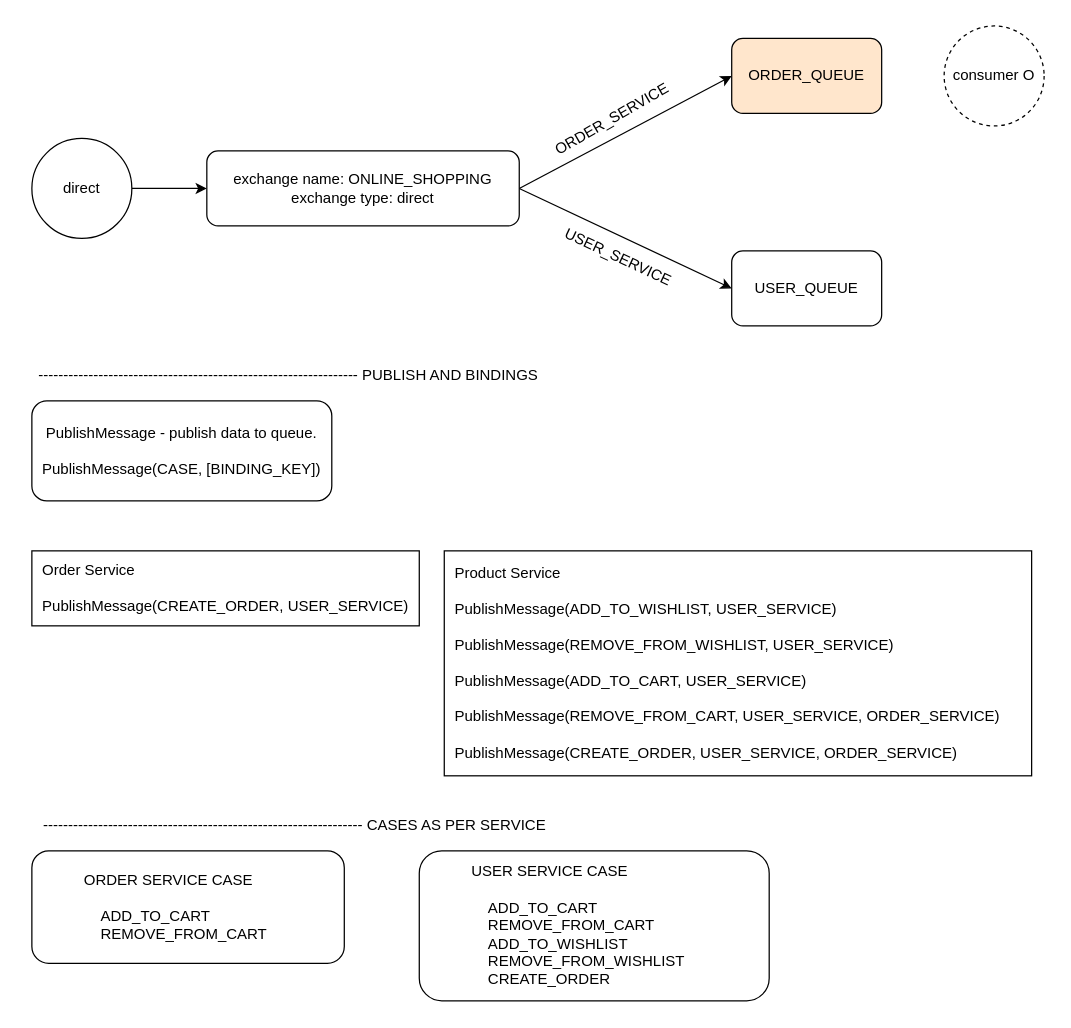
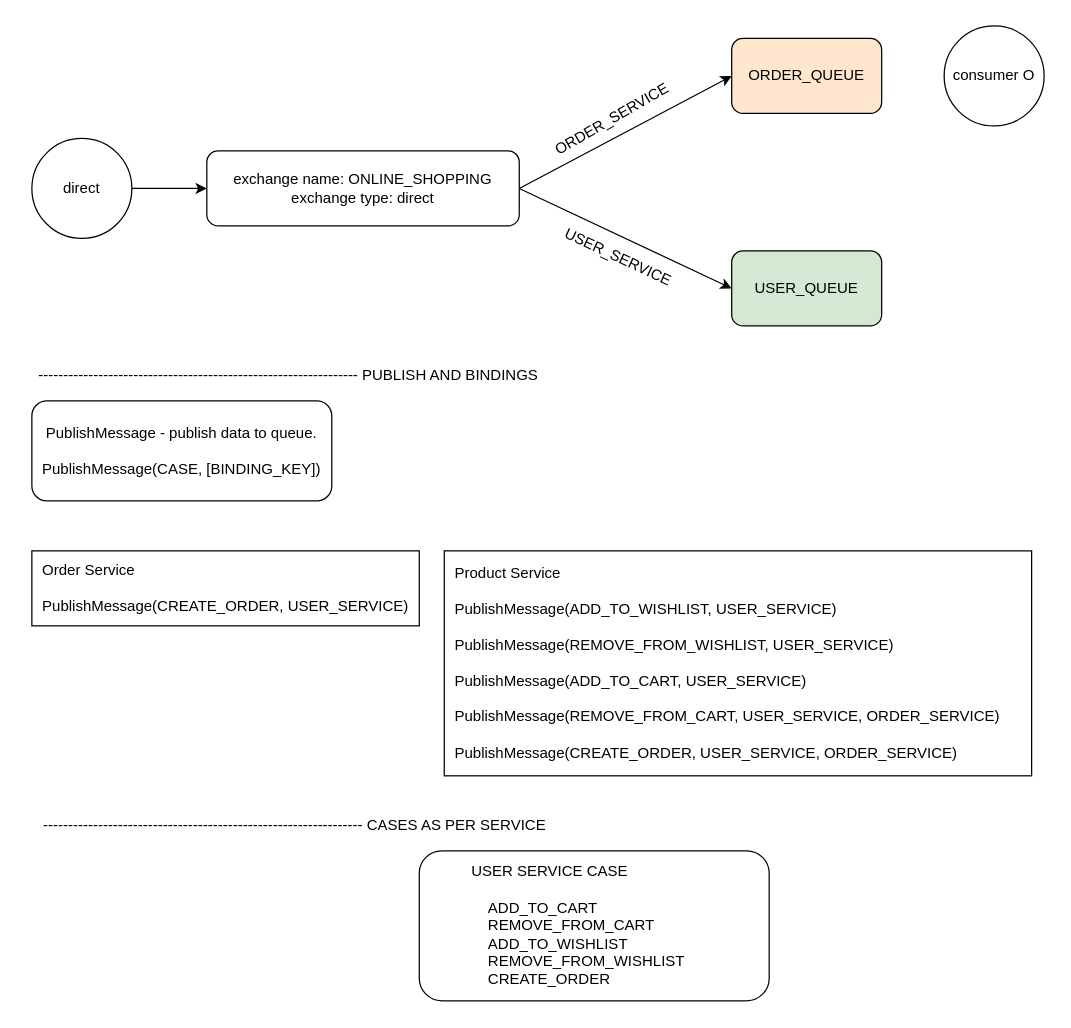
(994, 76) -> (994, 76)
(807, 288) -> (807, 288)
(188, 907) -> none
